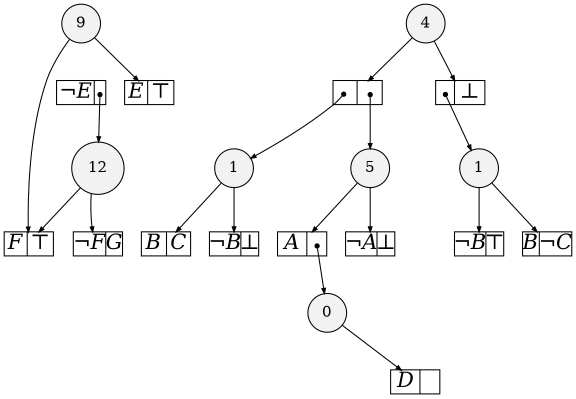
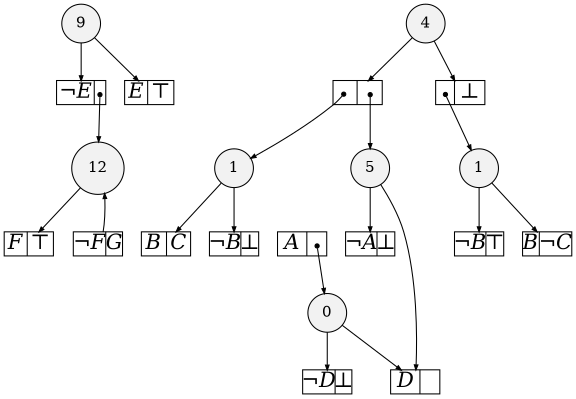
(35, 129) -> (81, 59)
(337, 206) -> (412, 271)
(91, 210) -> (105, 215)
none -> (327, 382)
